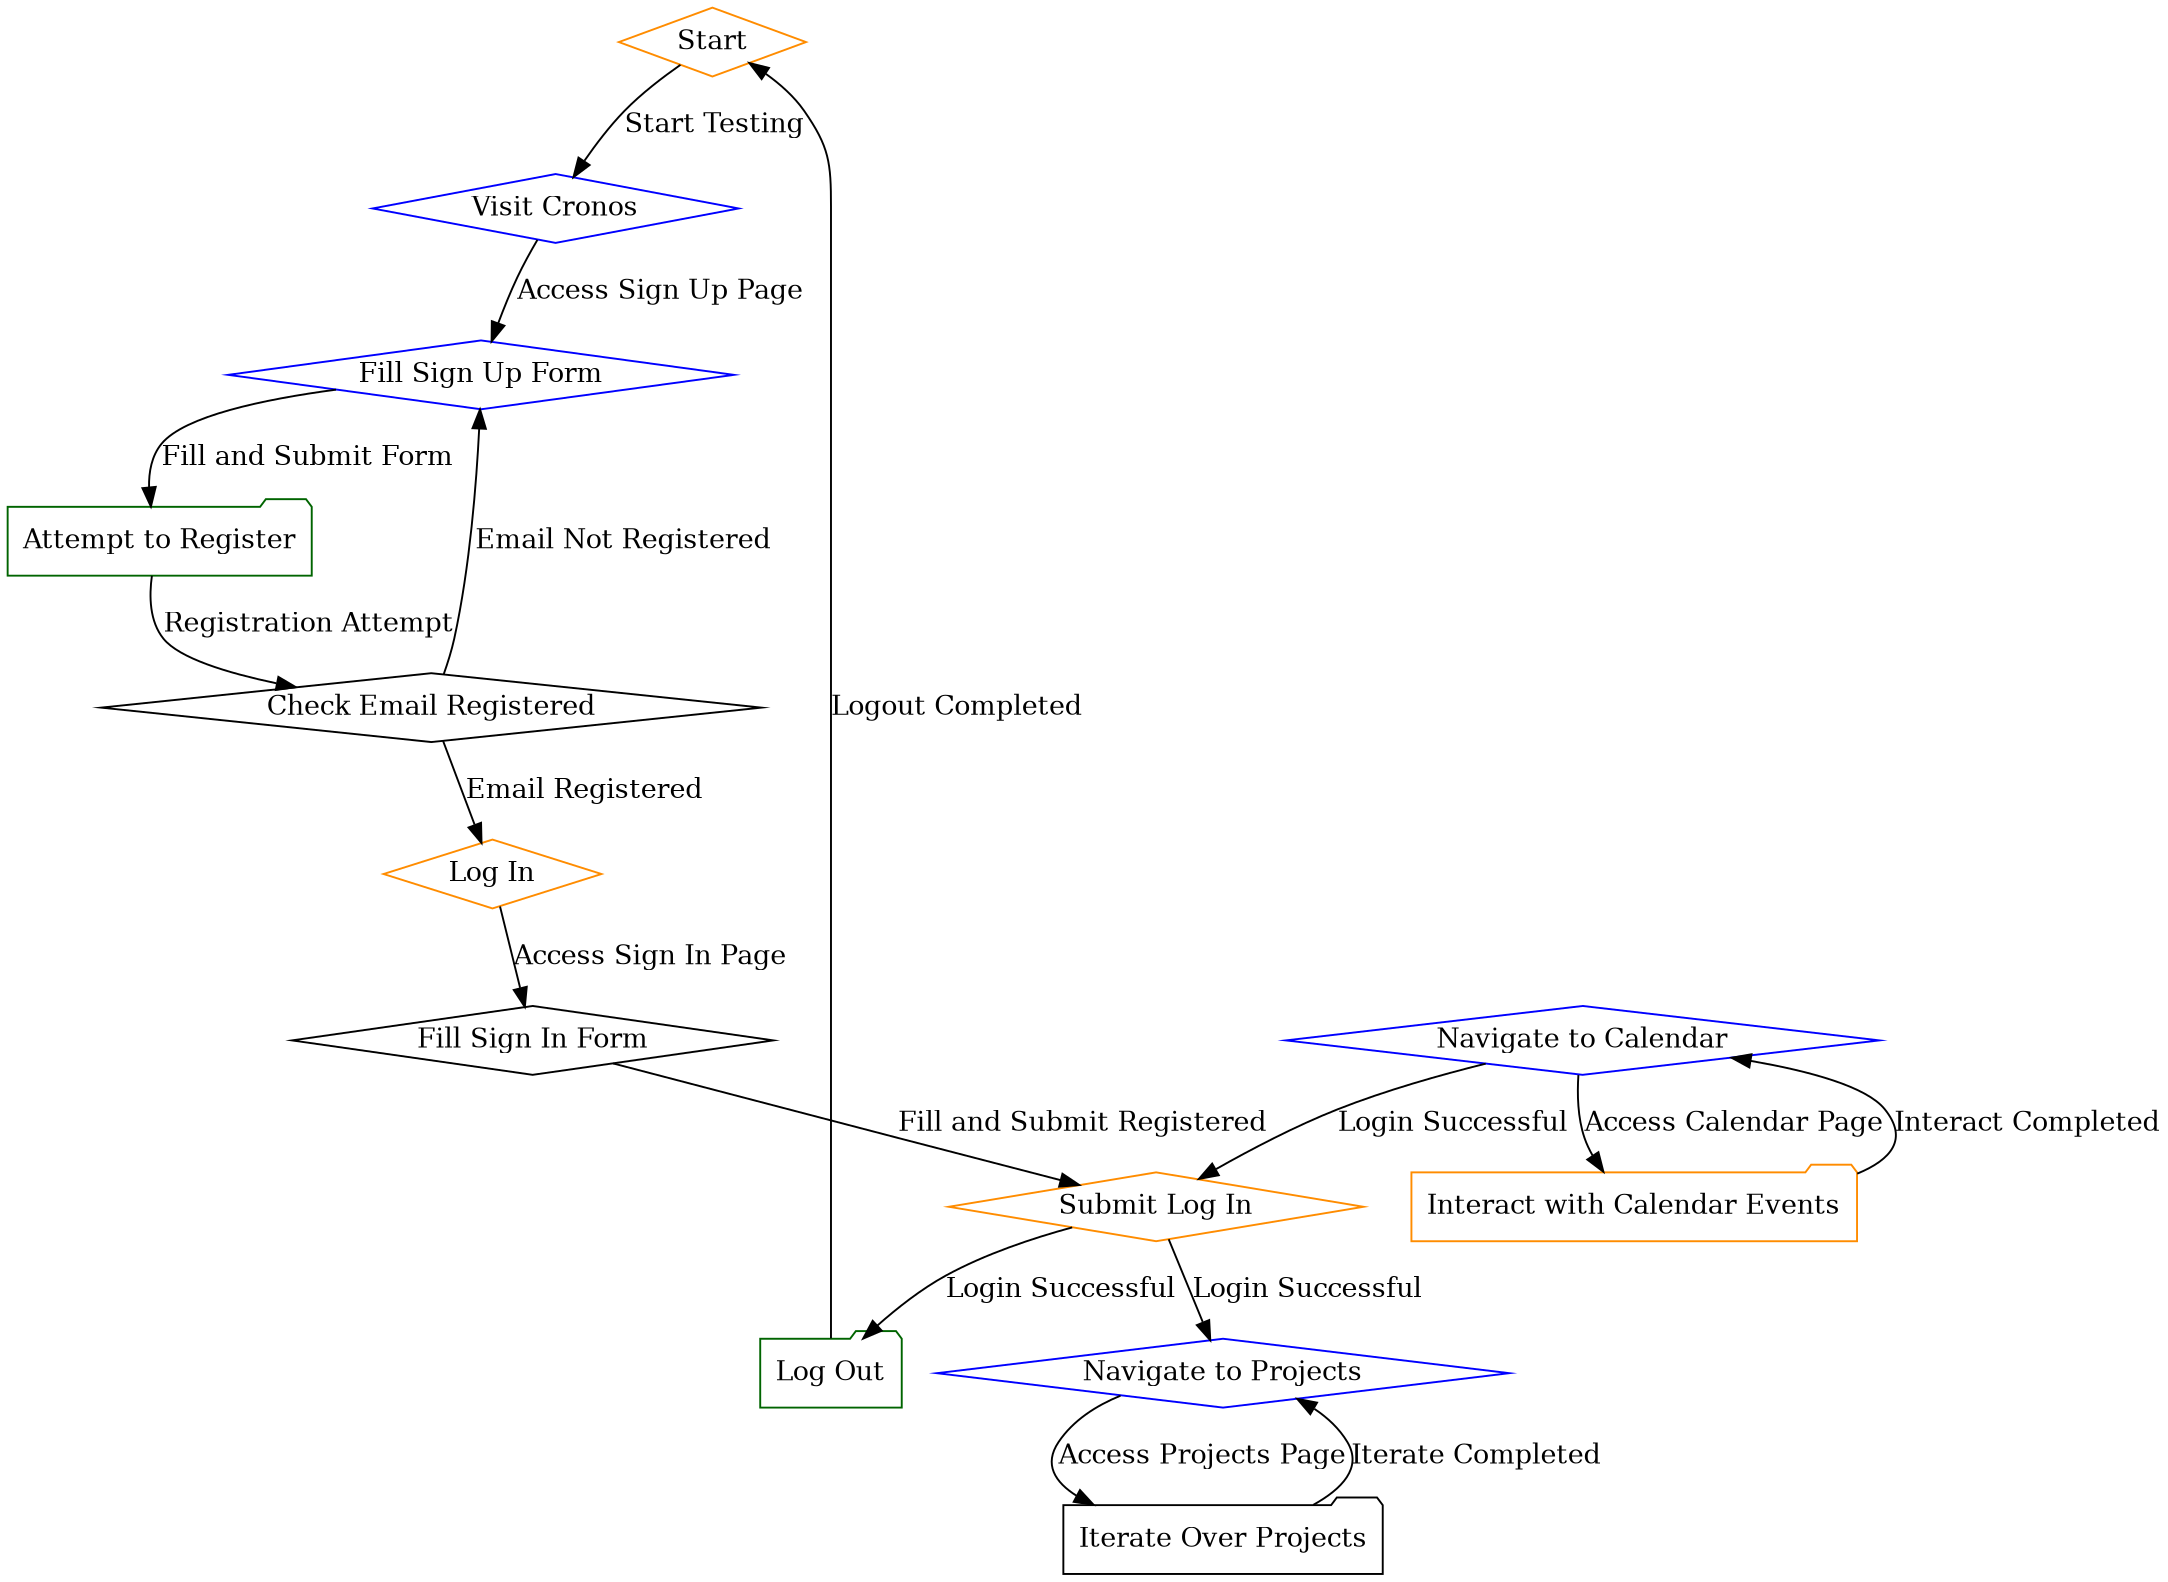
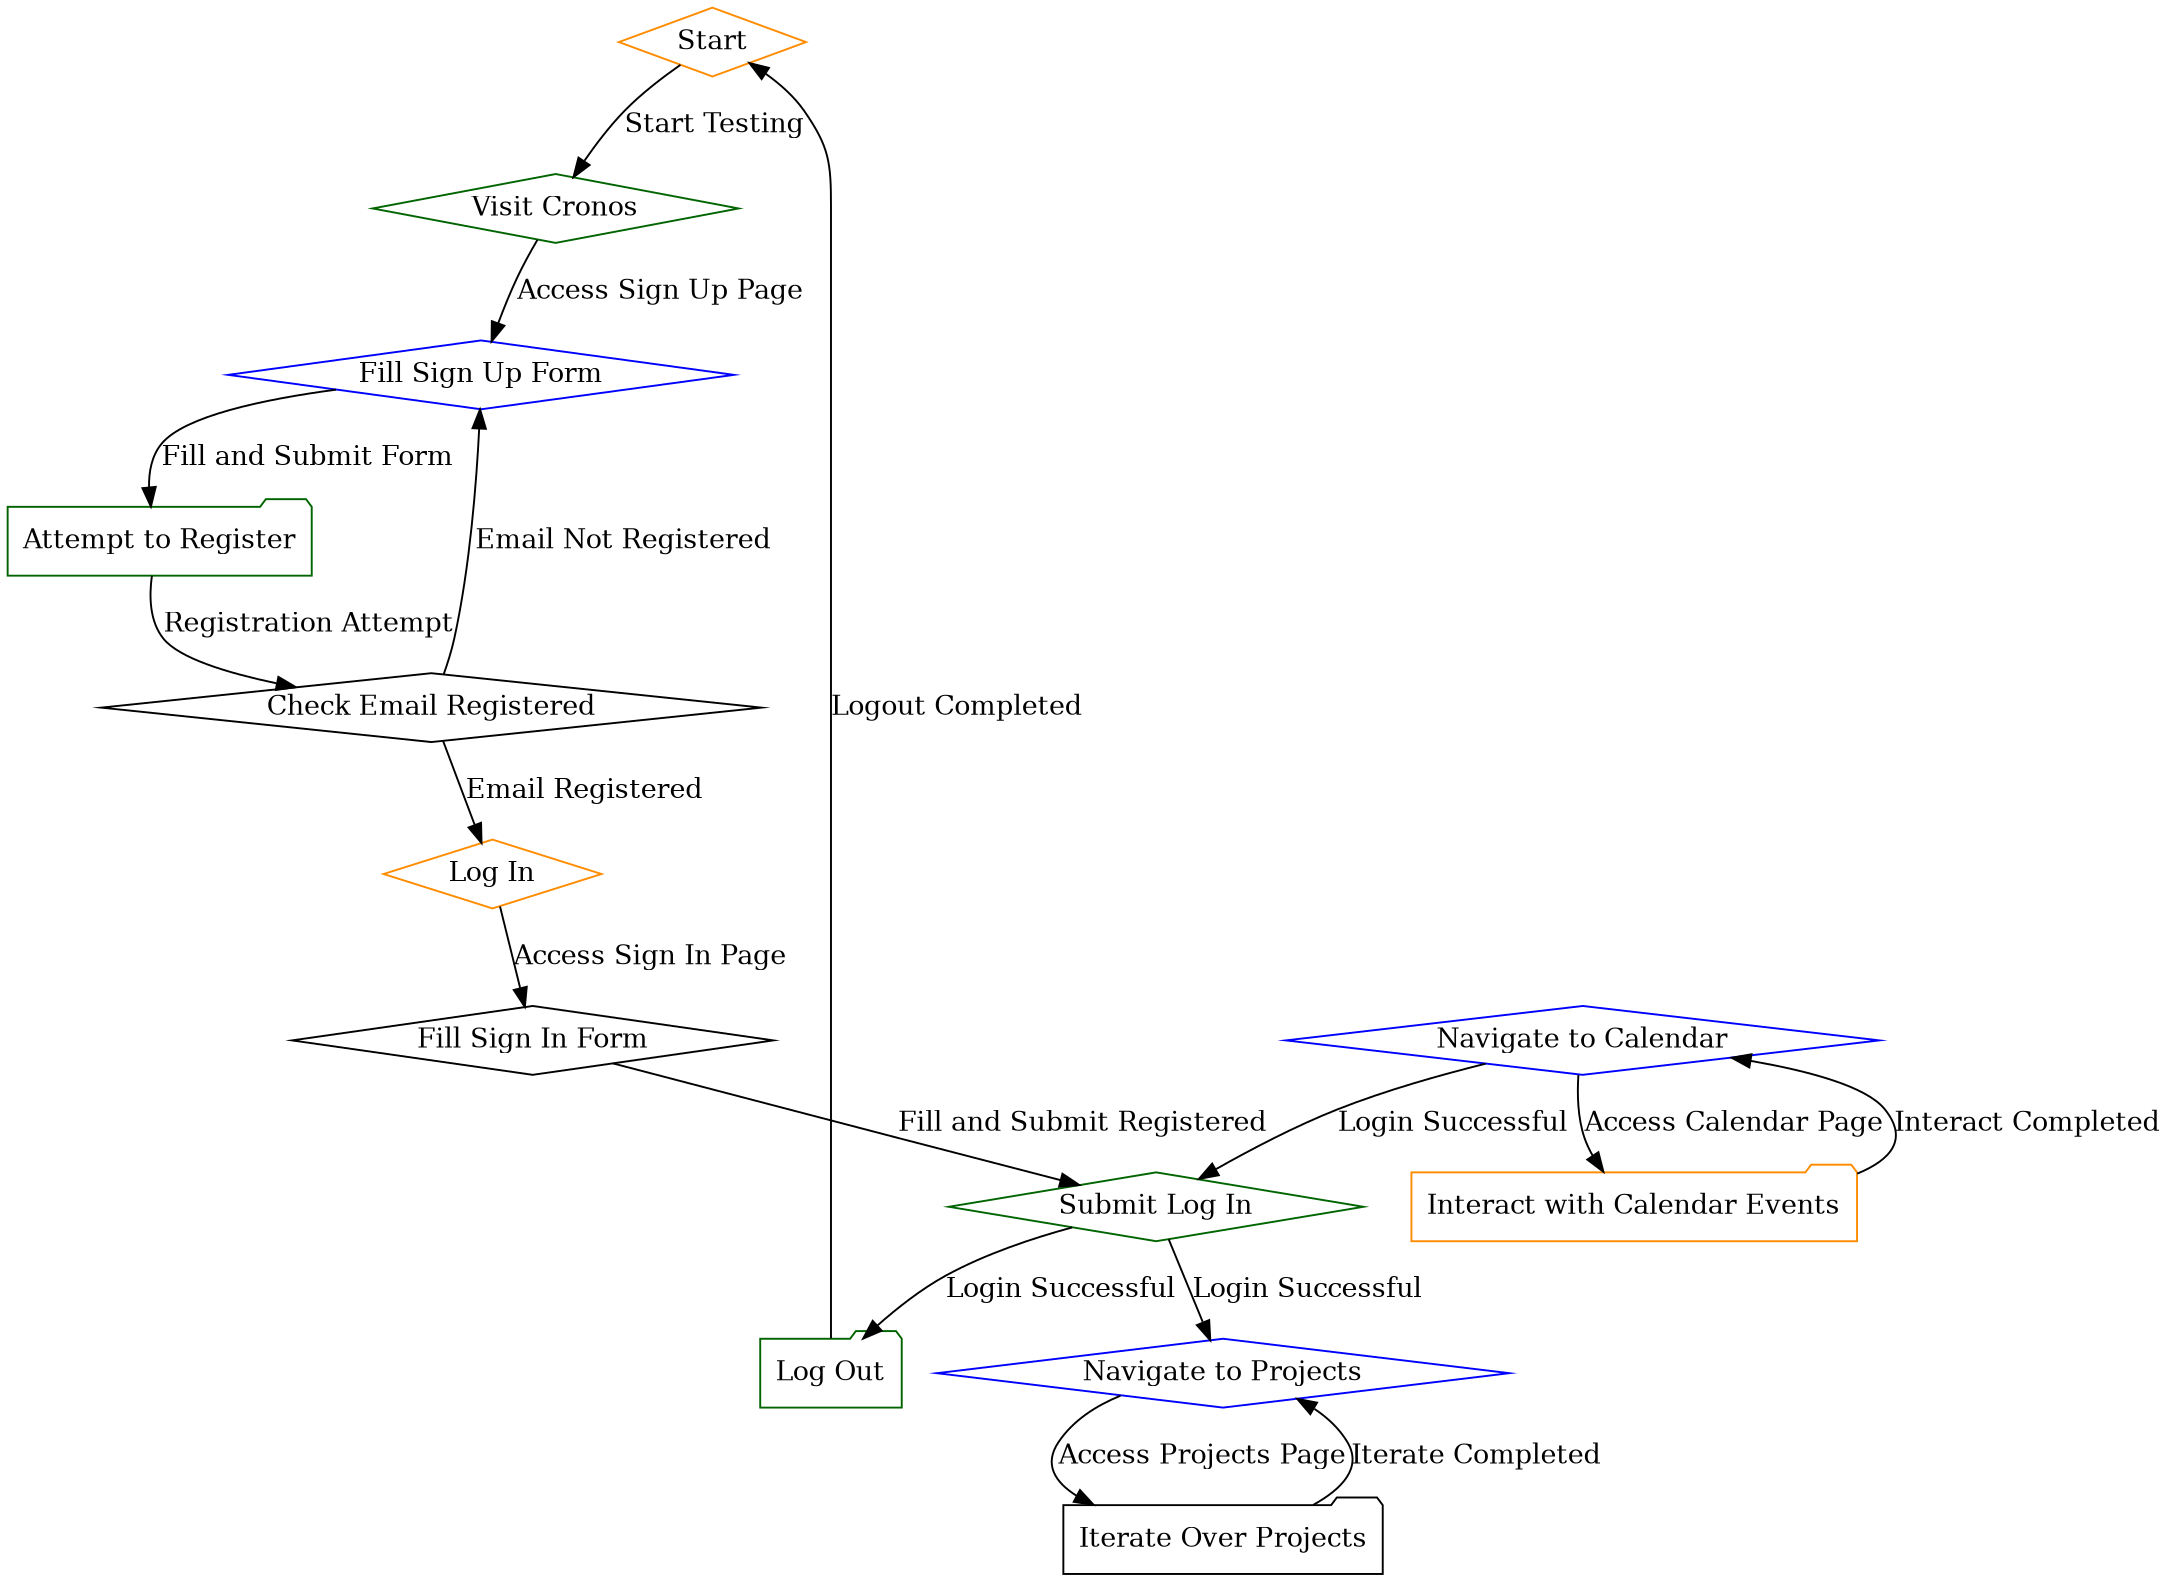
(556, 208) -> (556, 208)
(1156, 1207) -> (1156, 1207)
